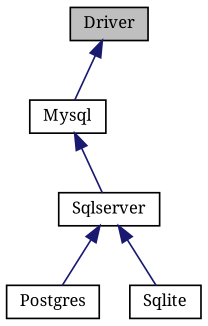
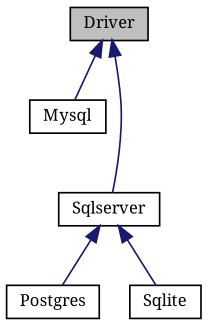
(92, 171) -> (121, 125)
